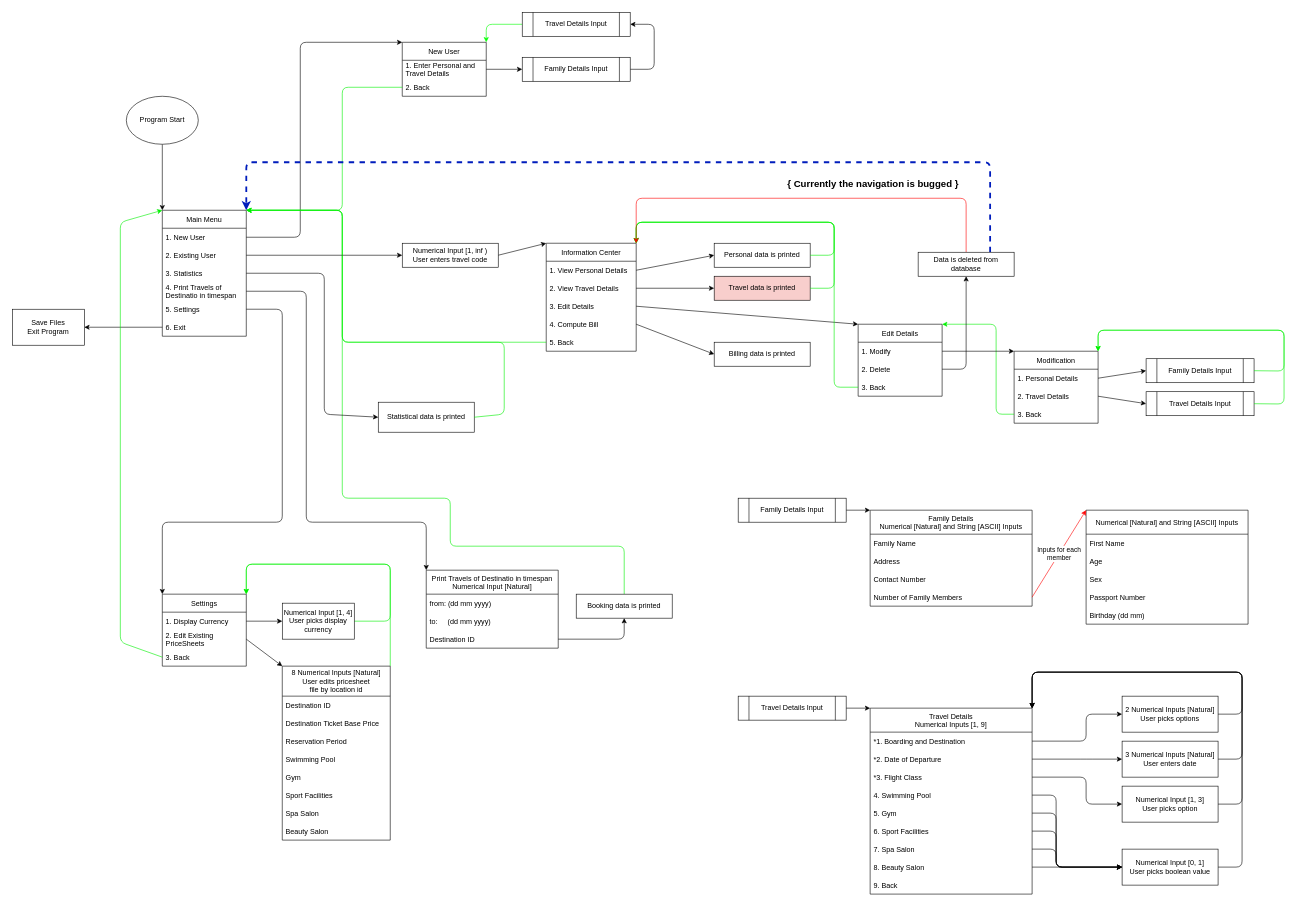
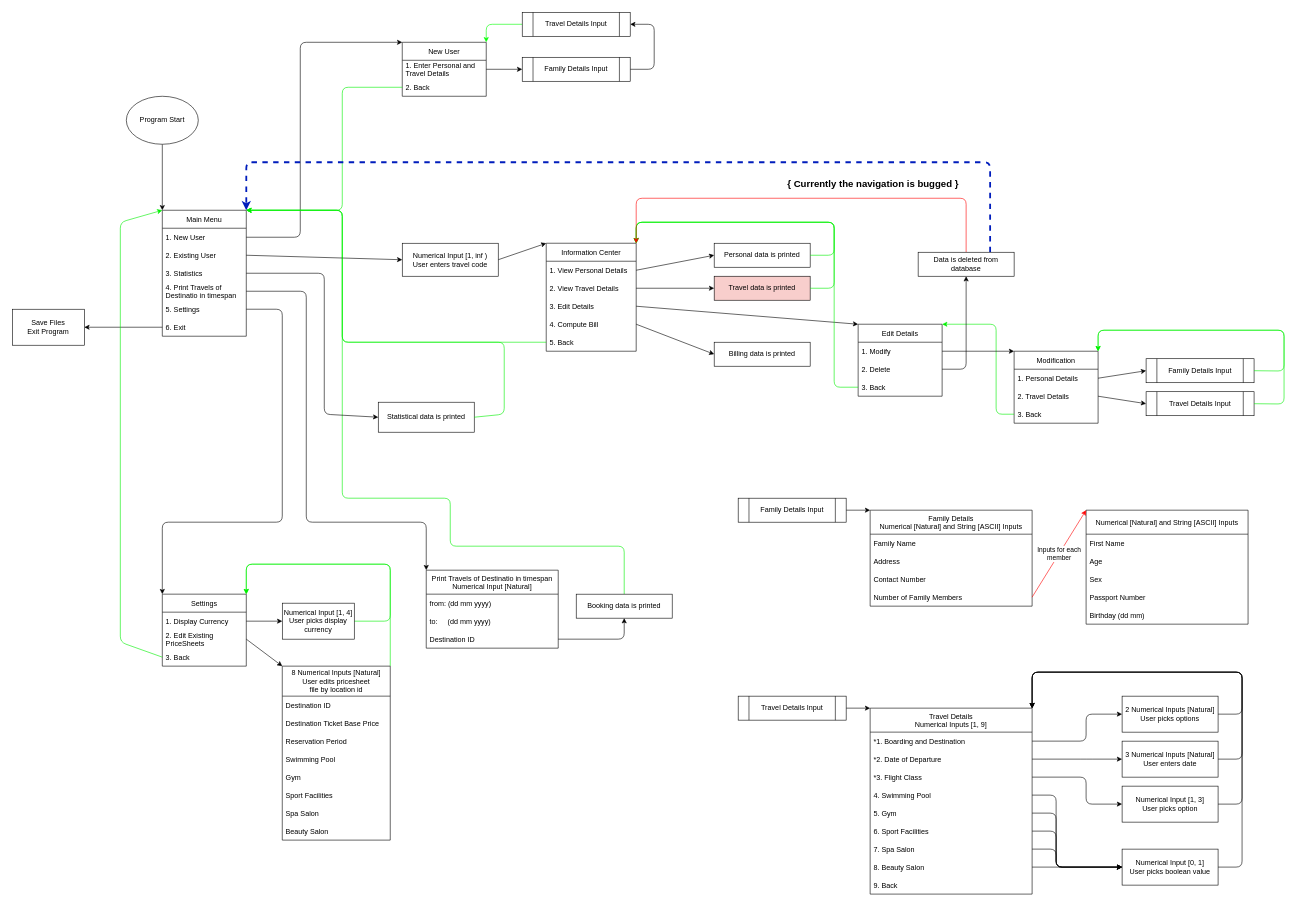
(450, 255) -> (450, 260)
